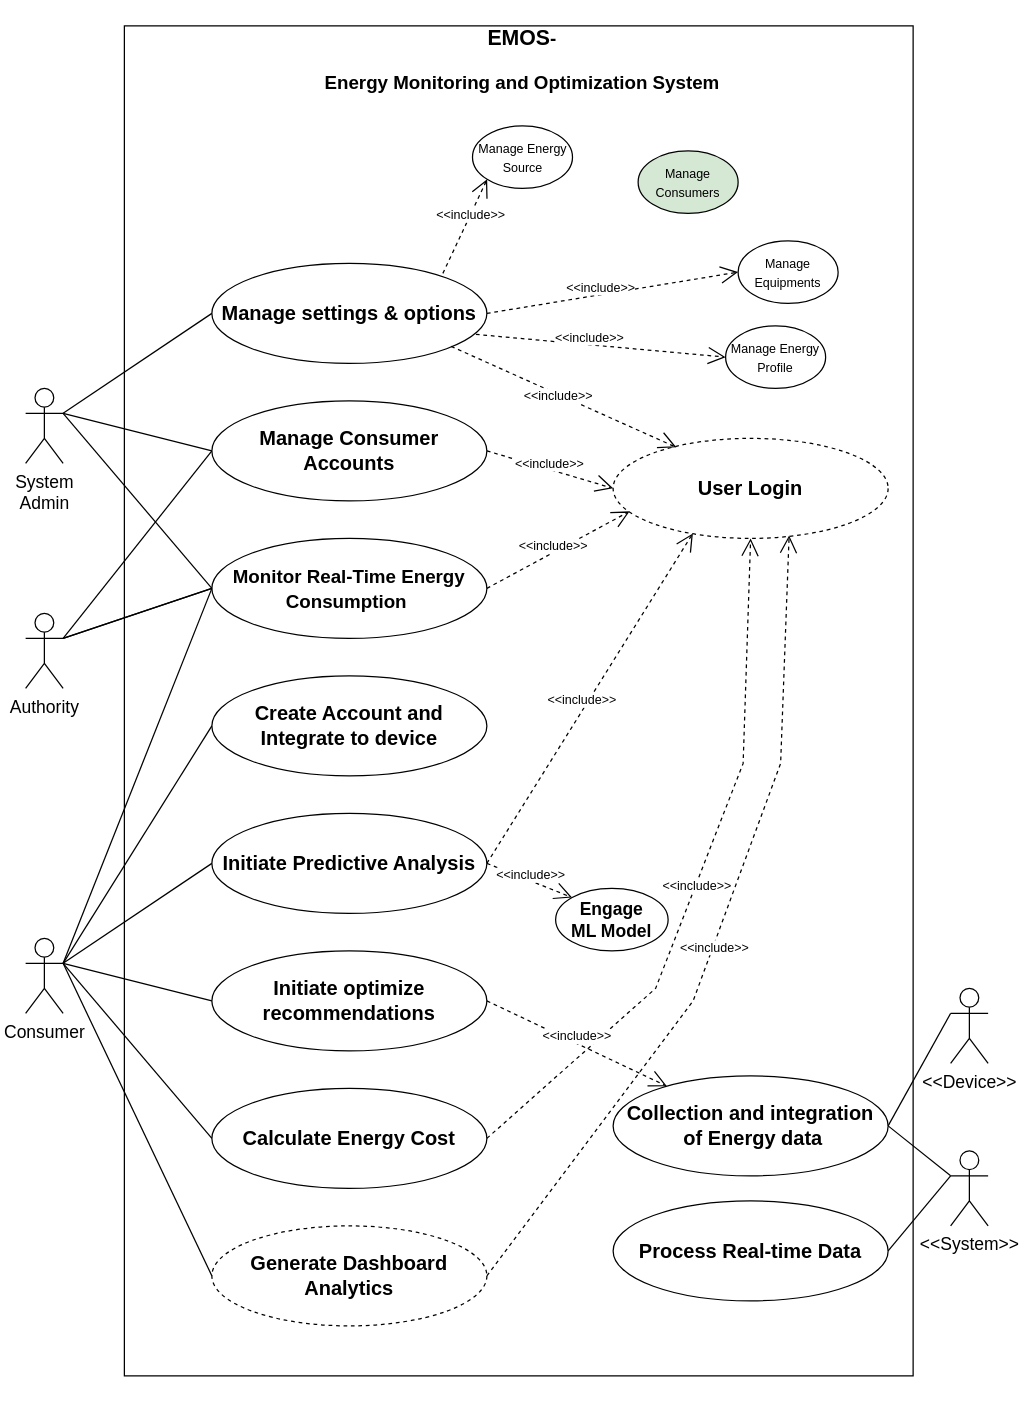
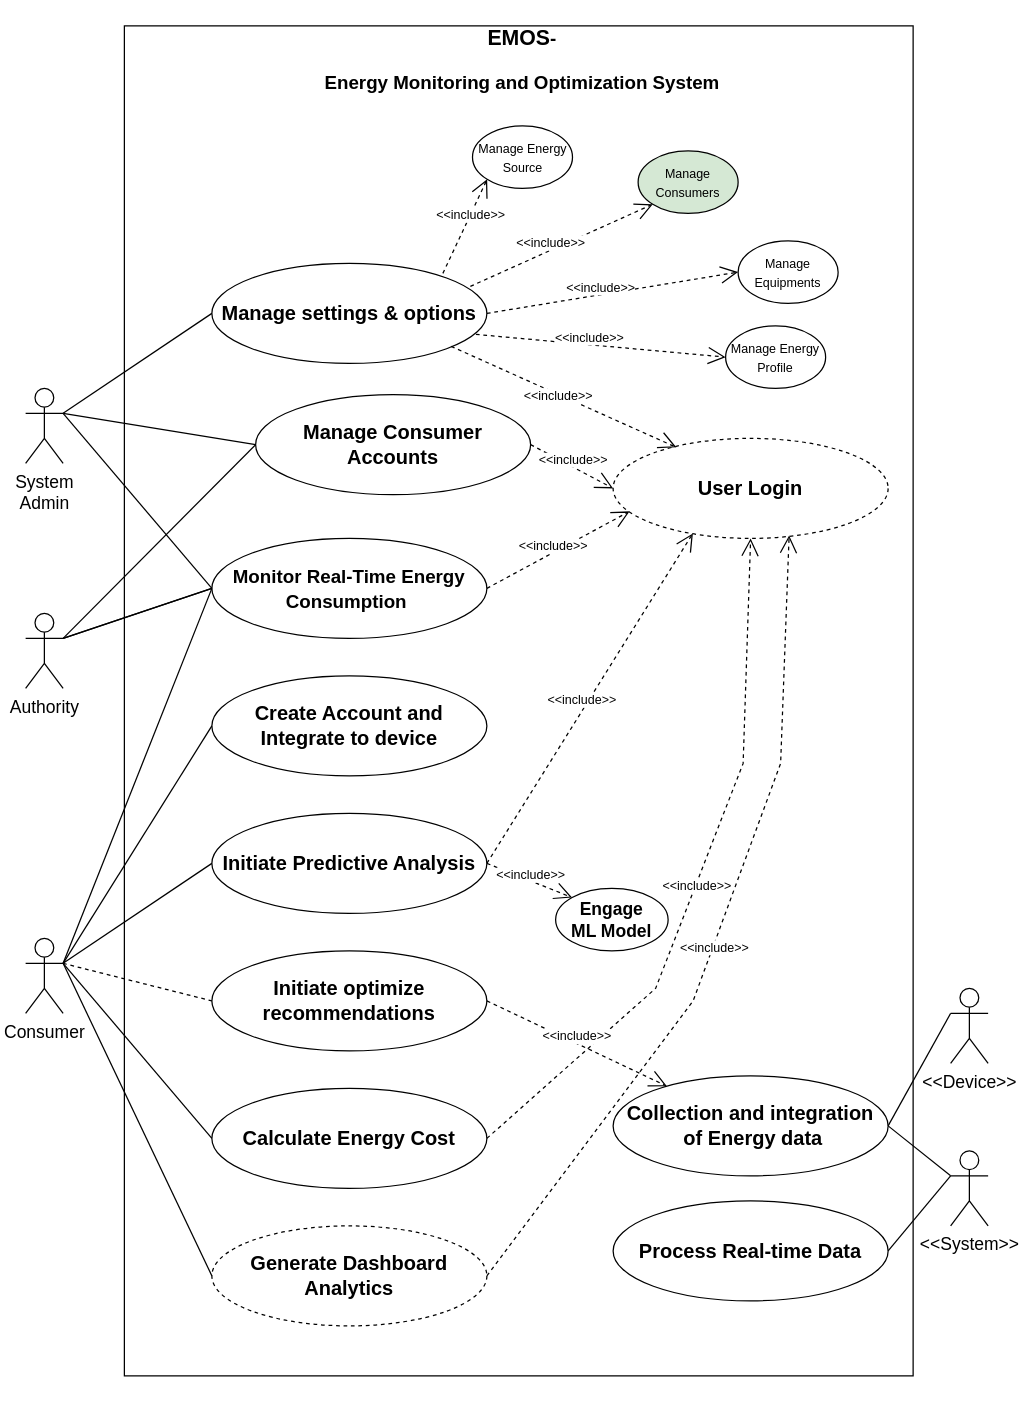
none -> (524, 262)
(349, 451) -> (393, 444)
(138, 982) -> (138, 982)
